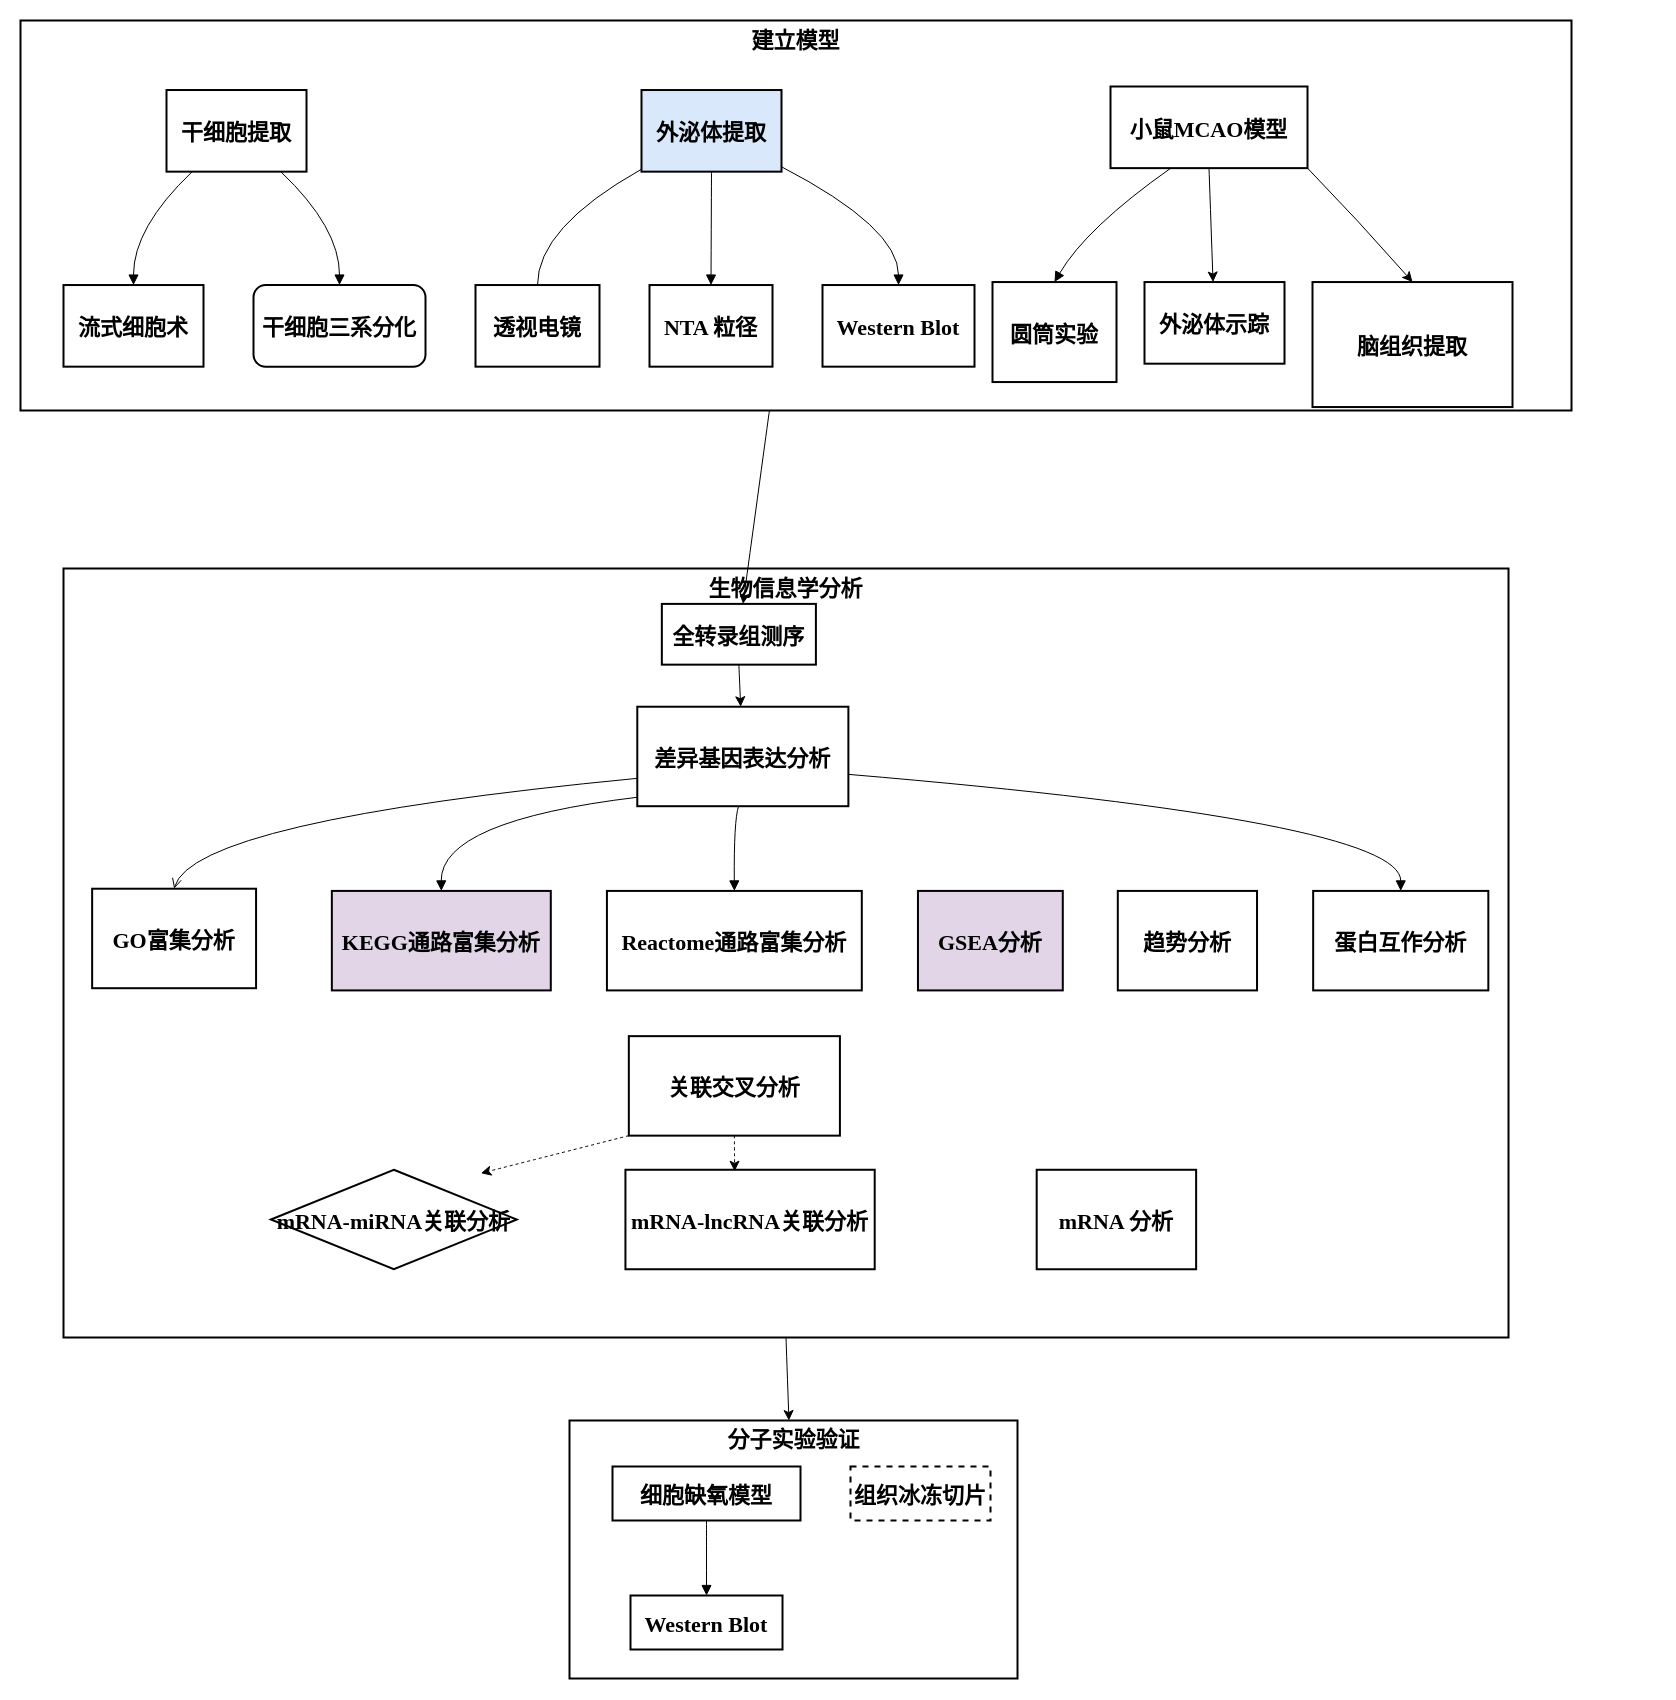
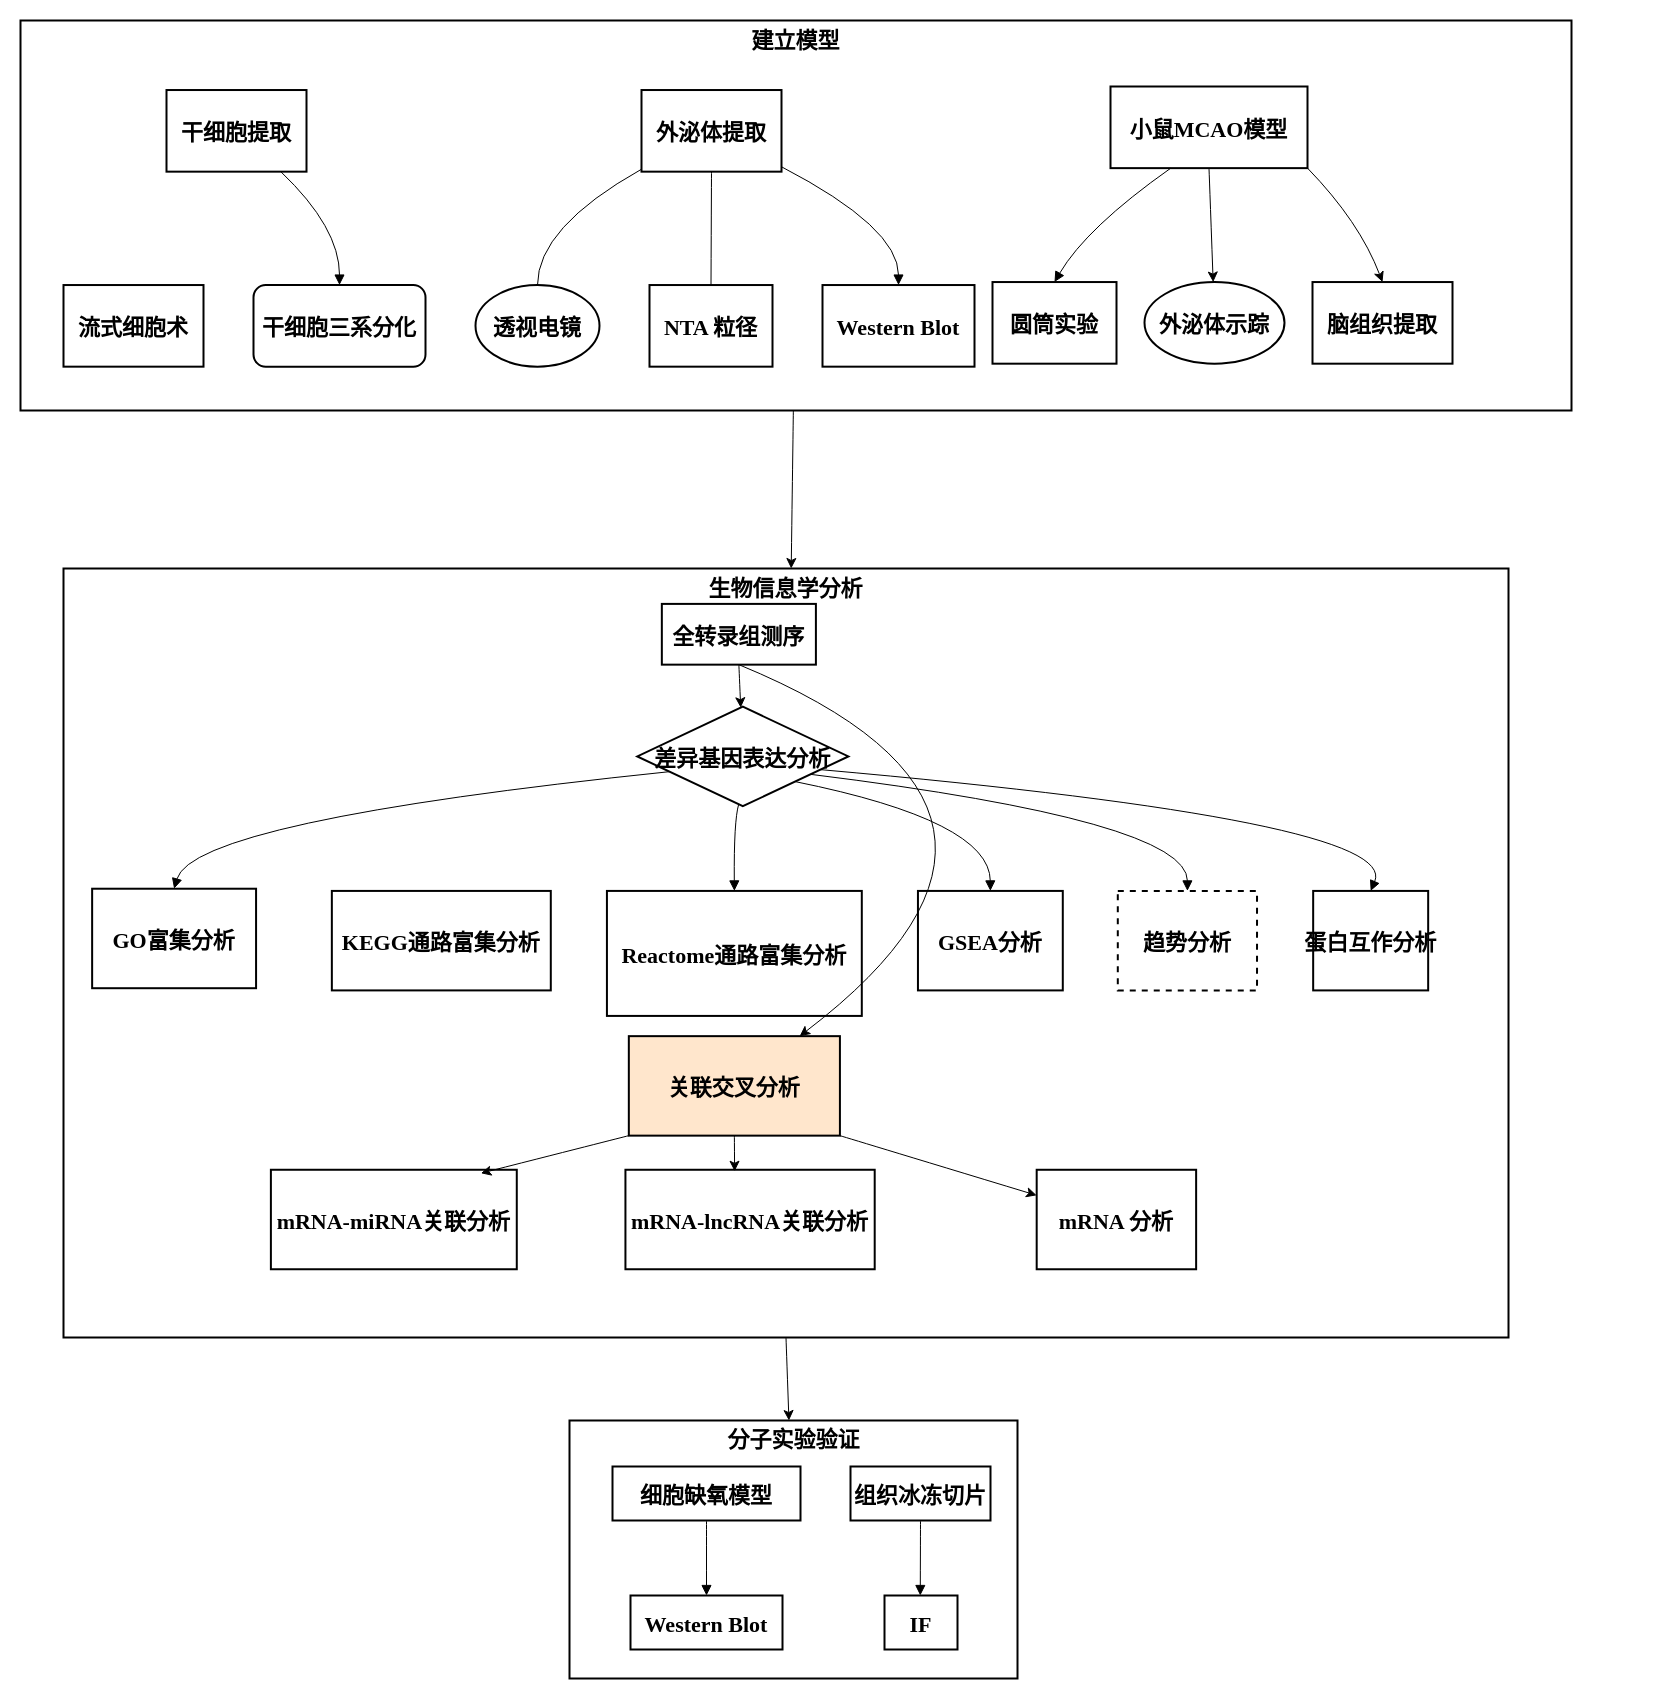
(712, 131) -> (712, 131)
(153, 218) -> none
(711, 273) -> (711, 277)
(1215, 323) -> (1215, 323)
(538, 326) -> (538, 326)
(1055, 332) -> (1055, 323)
(1413, 345) -> (1383, 323)
(757, 504) -> (792, 486)
(743, 756) -> (743, 756)
none -> (1008, 804)
(399, 808) -> (417, 803)
none -> (905, 811)
(527, 818) -> none
none -> (931, 823)
(441, 941) -> (441, 941)
(734, 941) -> (734, 953)
(990, 941) -> (990, 941)
(1187, 941) -> (1187, 941)
(1401, 941) -> (1371, 941)
(734, 1086) -> (734, 1086)
(734, 1148) -> (734, 1148)
(558, 1154) -> (558, 1154)
none -> (937, 1165)
(394, 1220) -> (394, 1220)
(921, 1494) -> (921, 1494)
none -> (920, 1553)
none -> (921, 1623)
